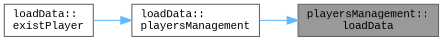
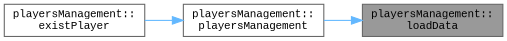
(49, 20) -> (75, 20)
(196, 20) -> (254, 20)
